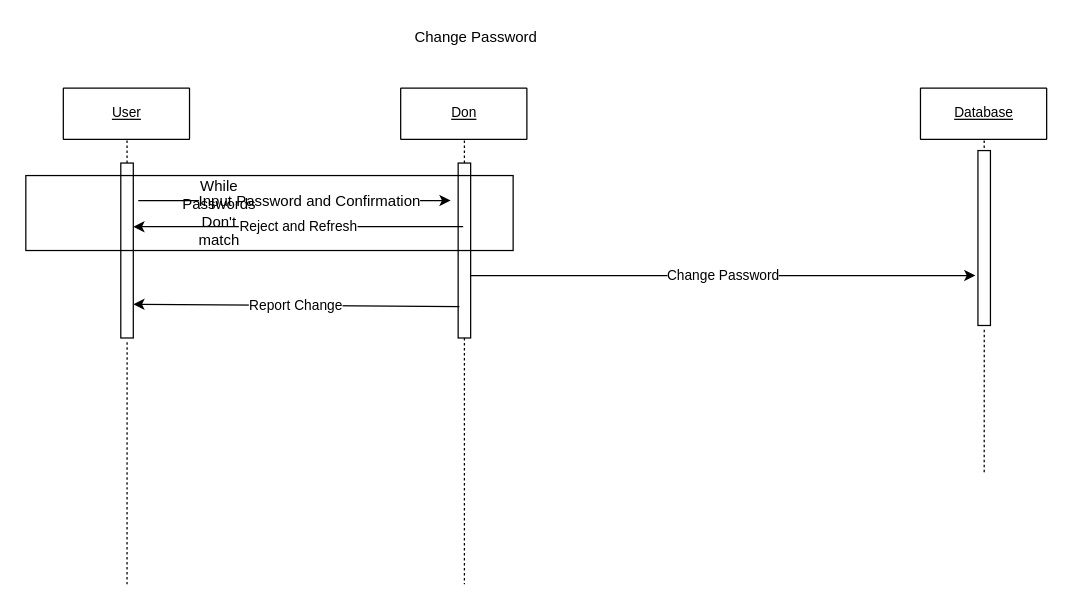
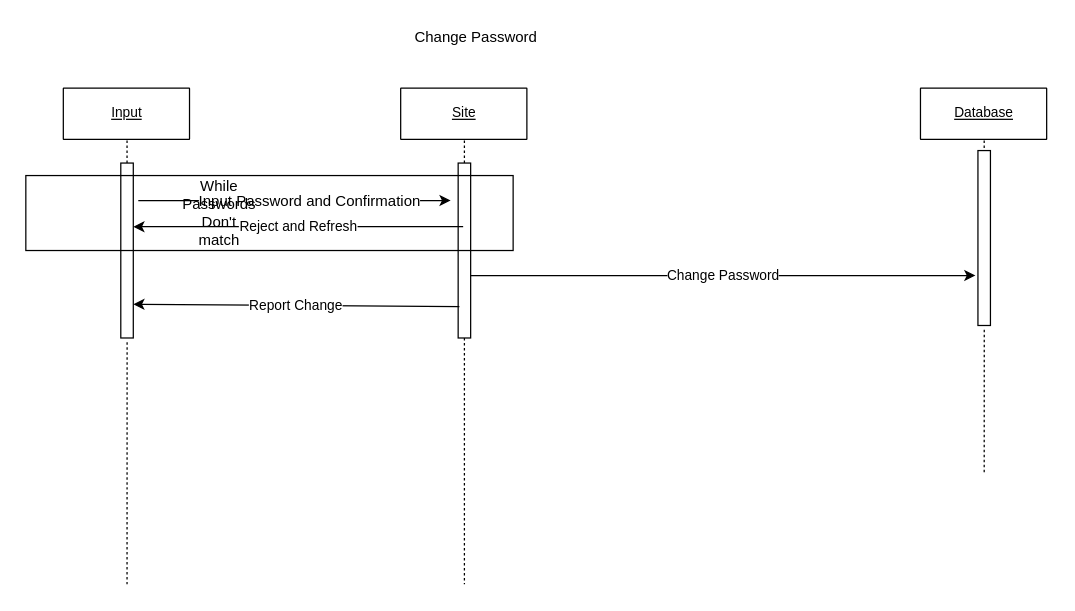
(127, 113) -> (127, 113)
(464, 113) -> (464, 113)
